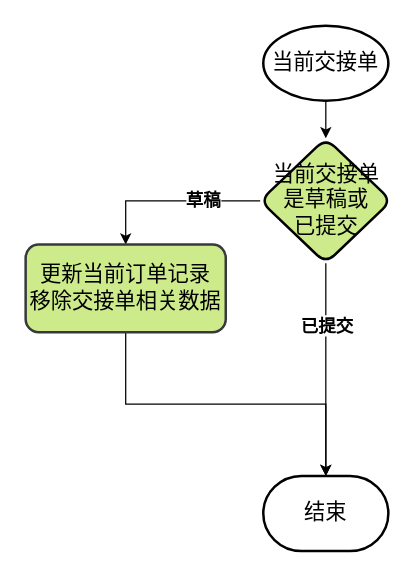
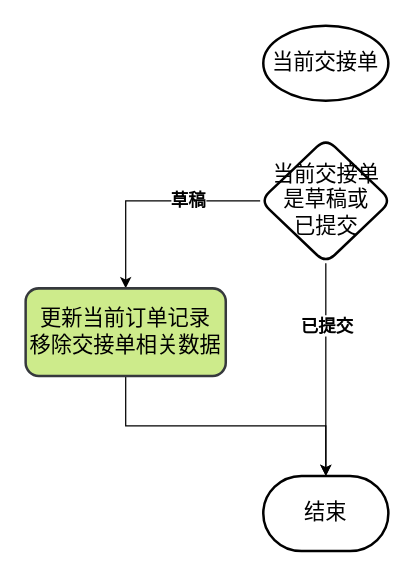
(326, 124) -> none
(326, 201) -> (326, 201)
(126, 288) -> (126, 332)
